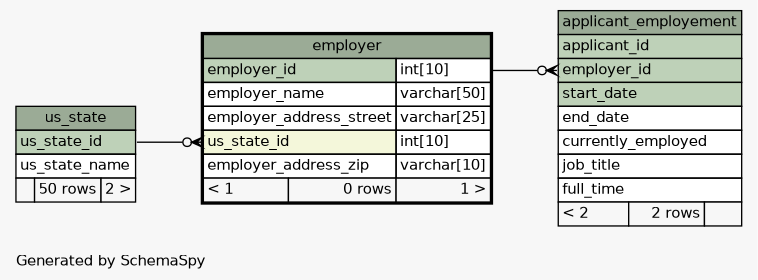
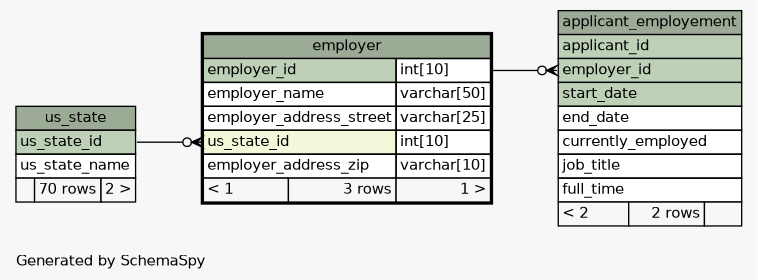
(68, 189) -> (68, 189)
(368, 189) -> (368, 189)
